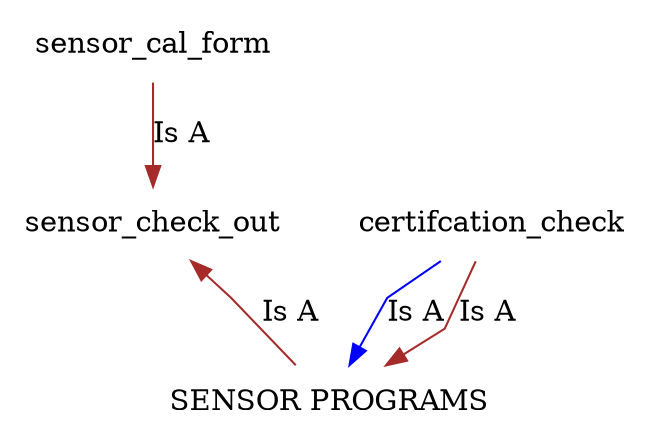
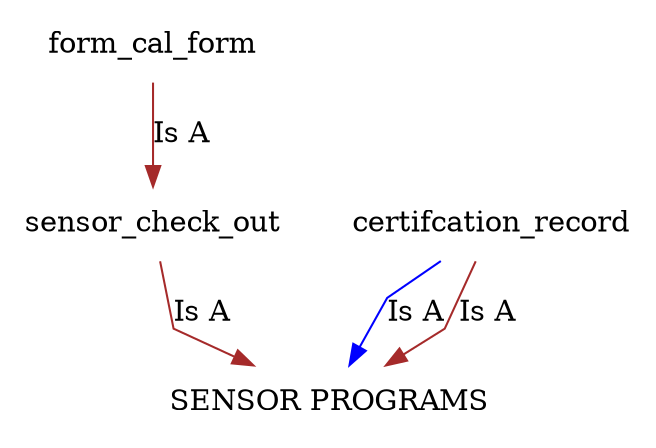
(153, 45) -> (153, 45)
(492, 224) -> (492, 224)
(252, 320) -> (173, 328)
